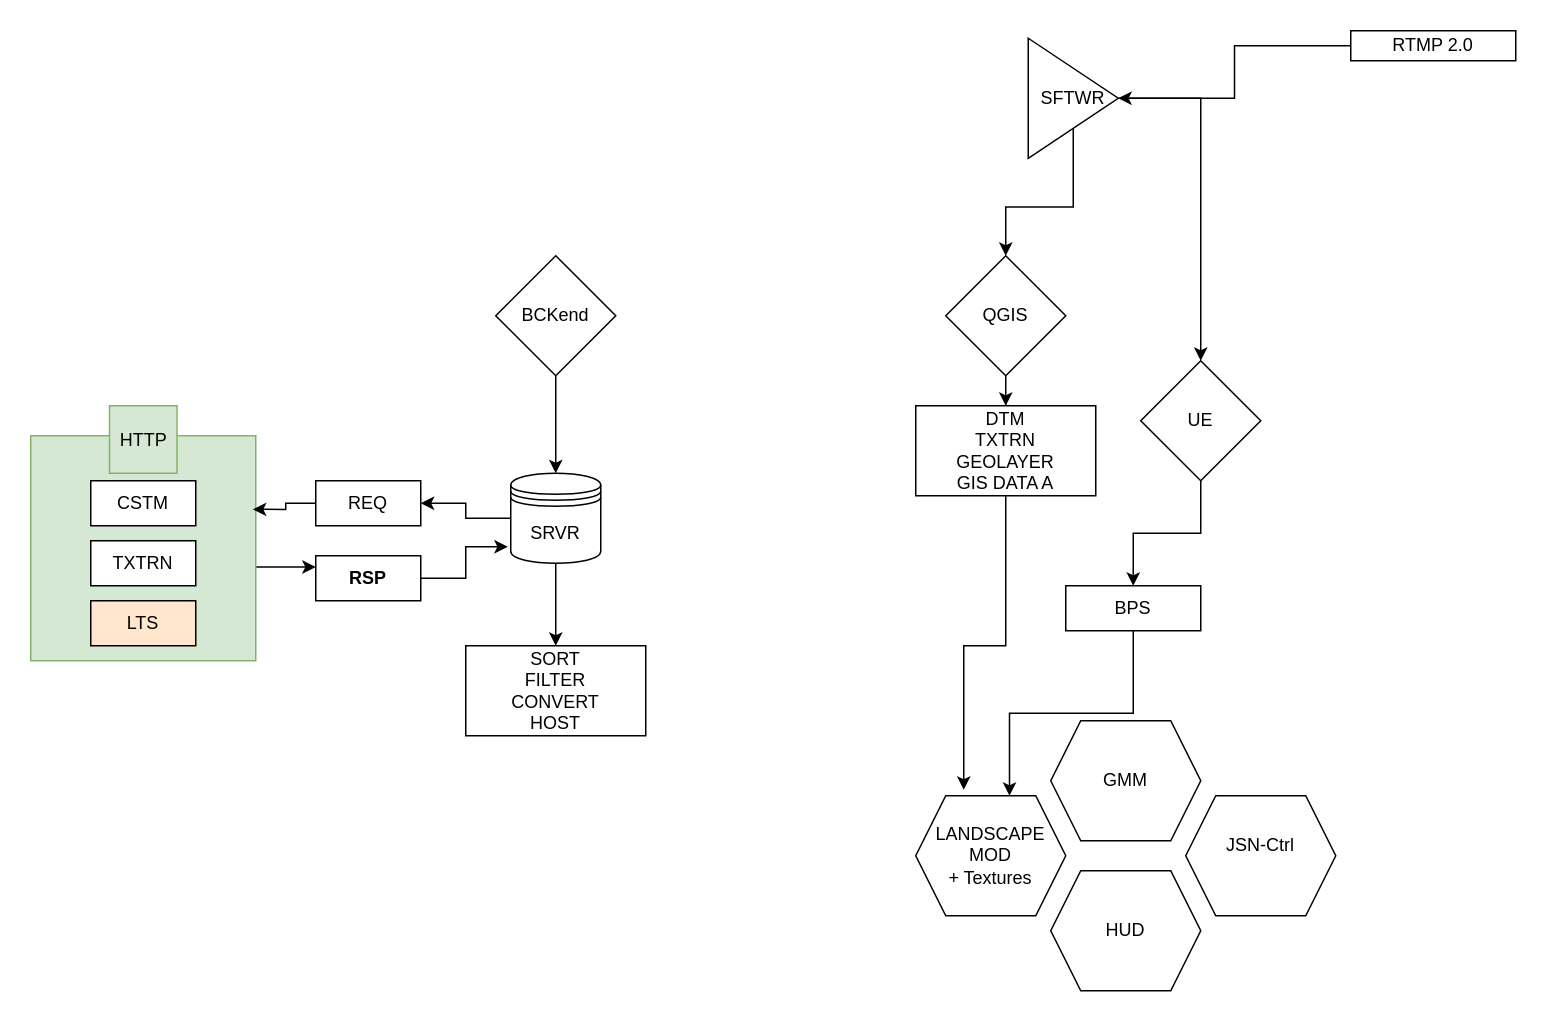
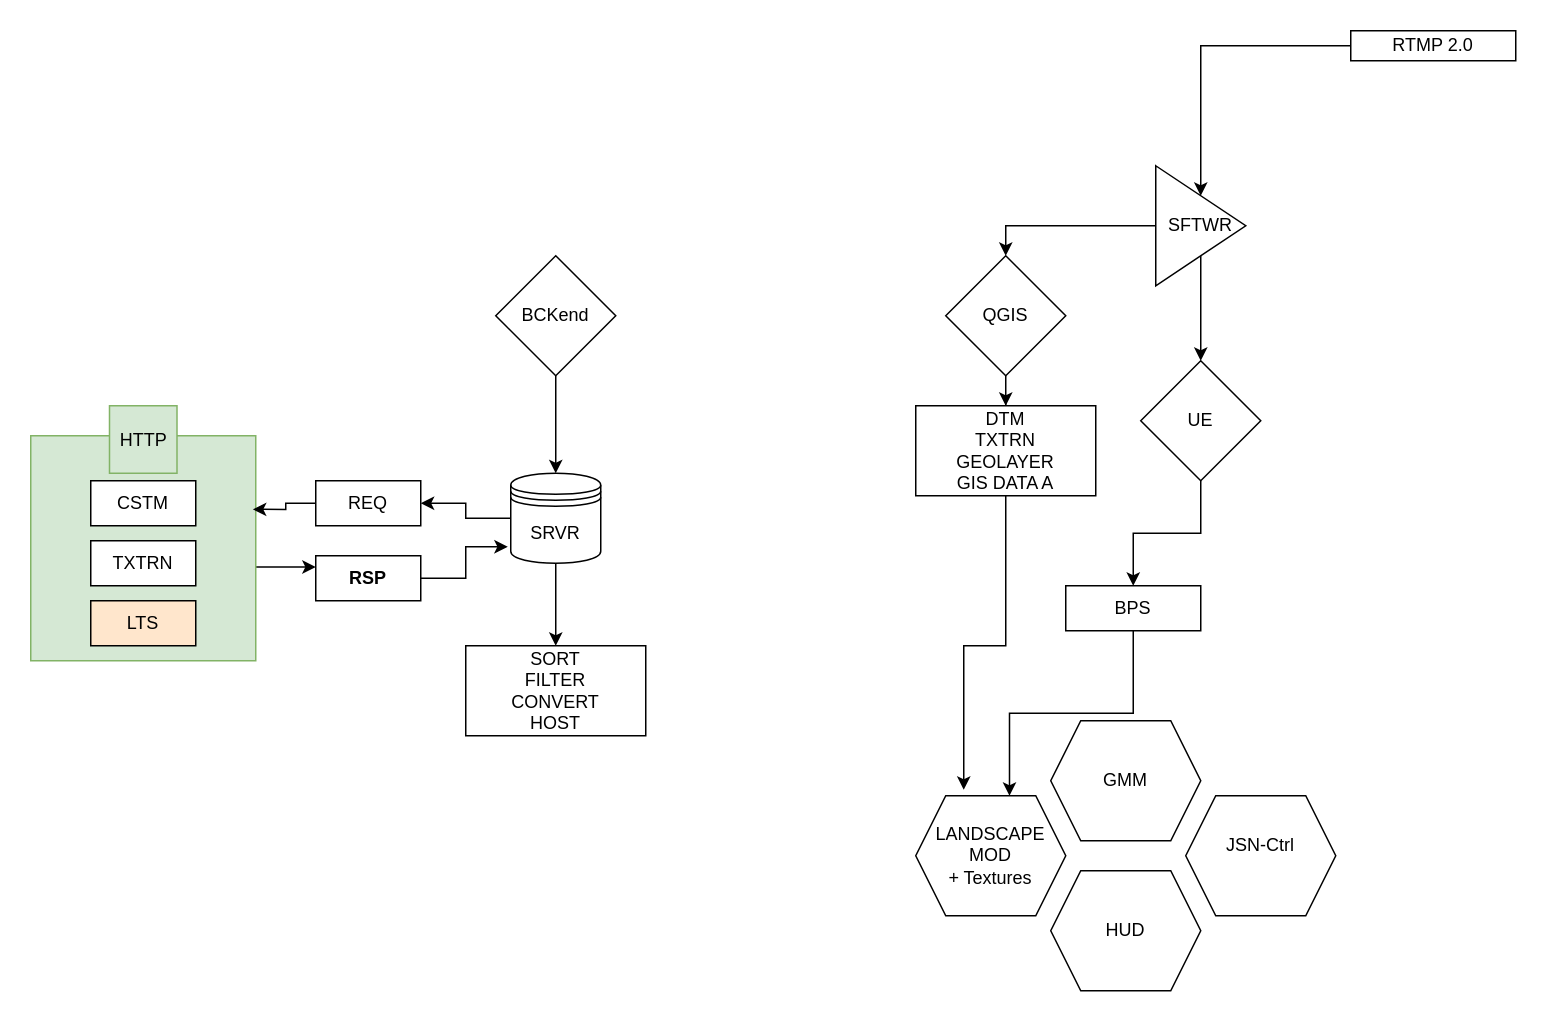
(1073, 98) -> (1201, 226)
